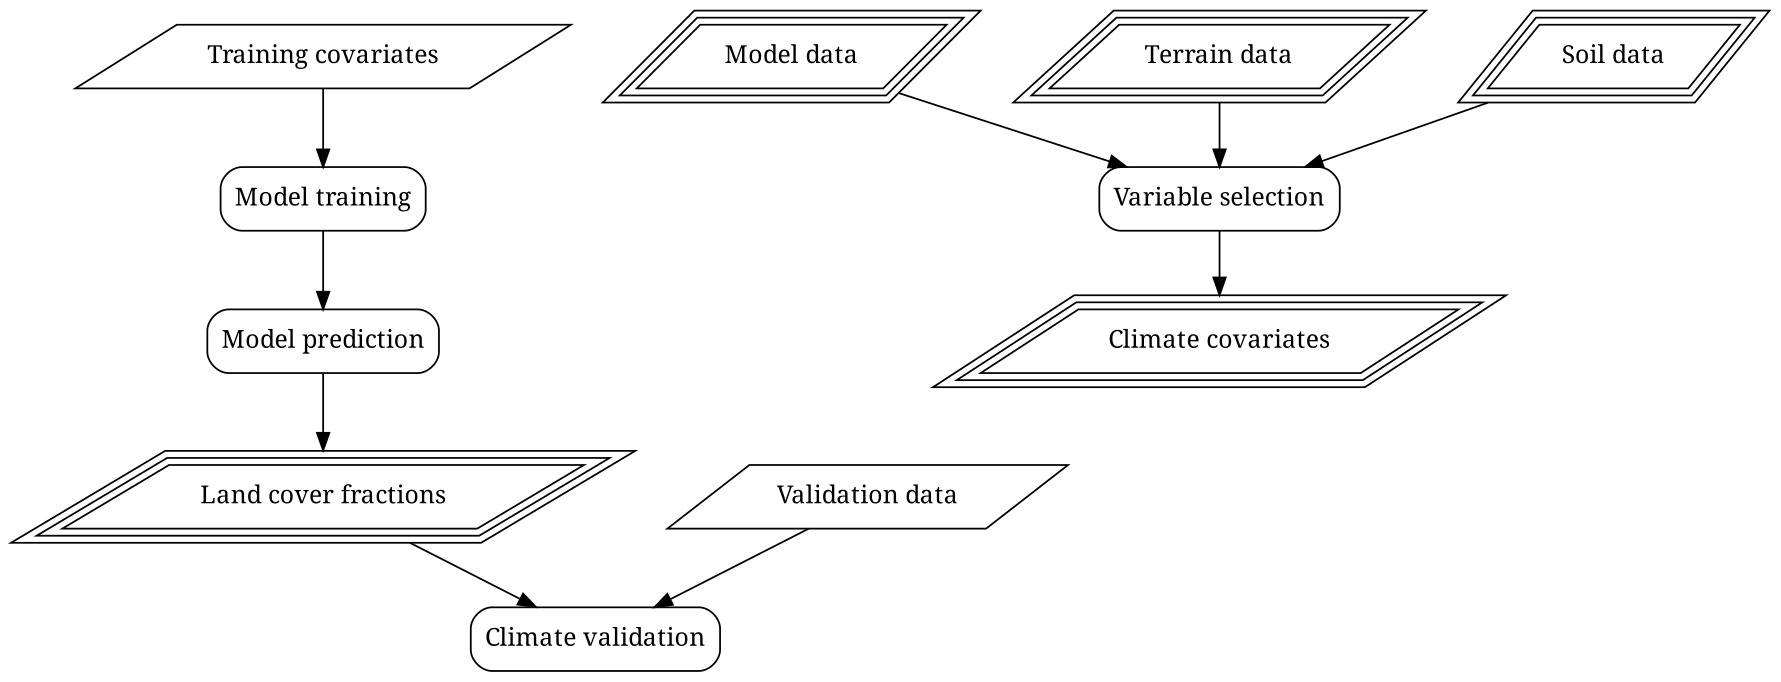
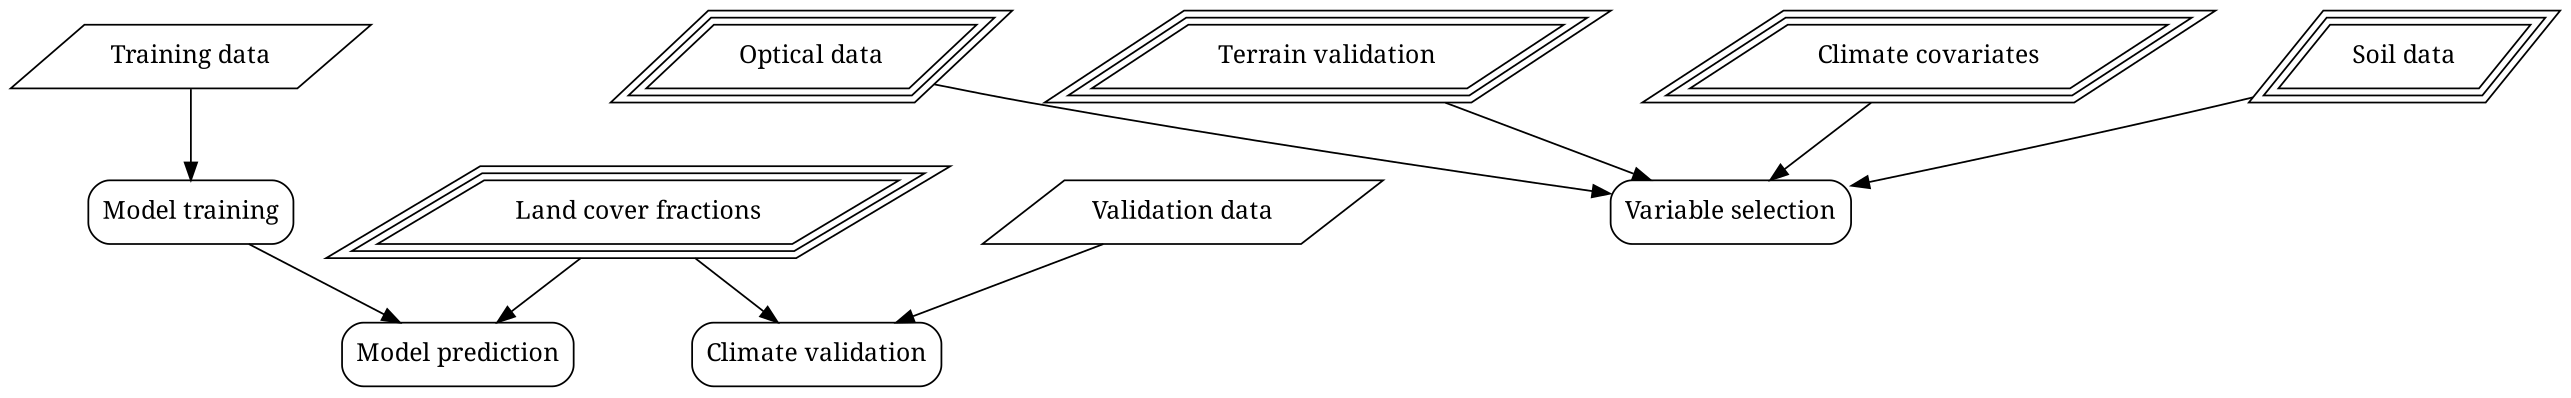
(323, 57) -> (191, 57)
(792, 57) -> (811, 57)
(1220, 57) -> (1328, 57)
(1220, 254) -> (1828, 136)
(323, 403) -> (546, 285)
